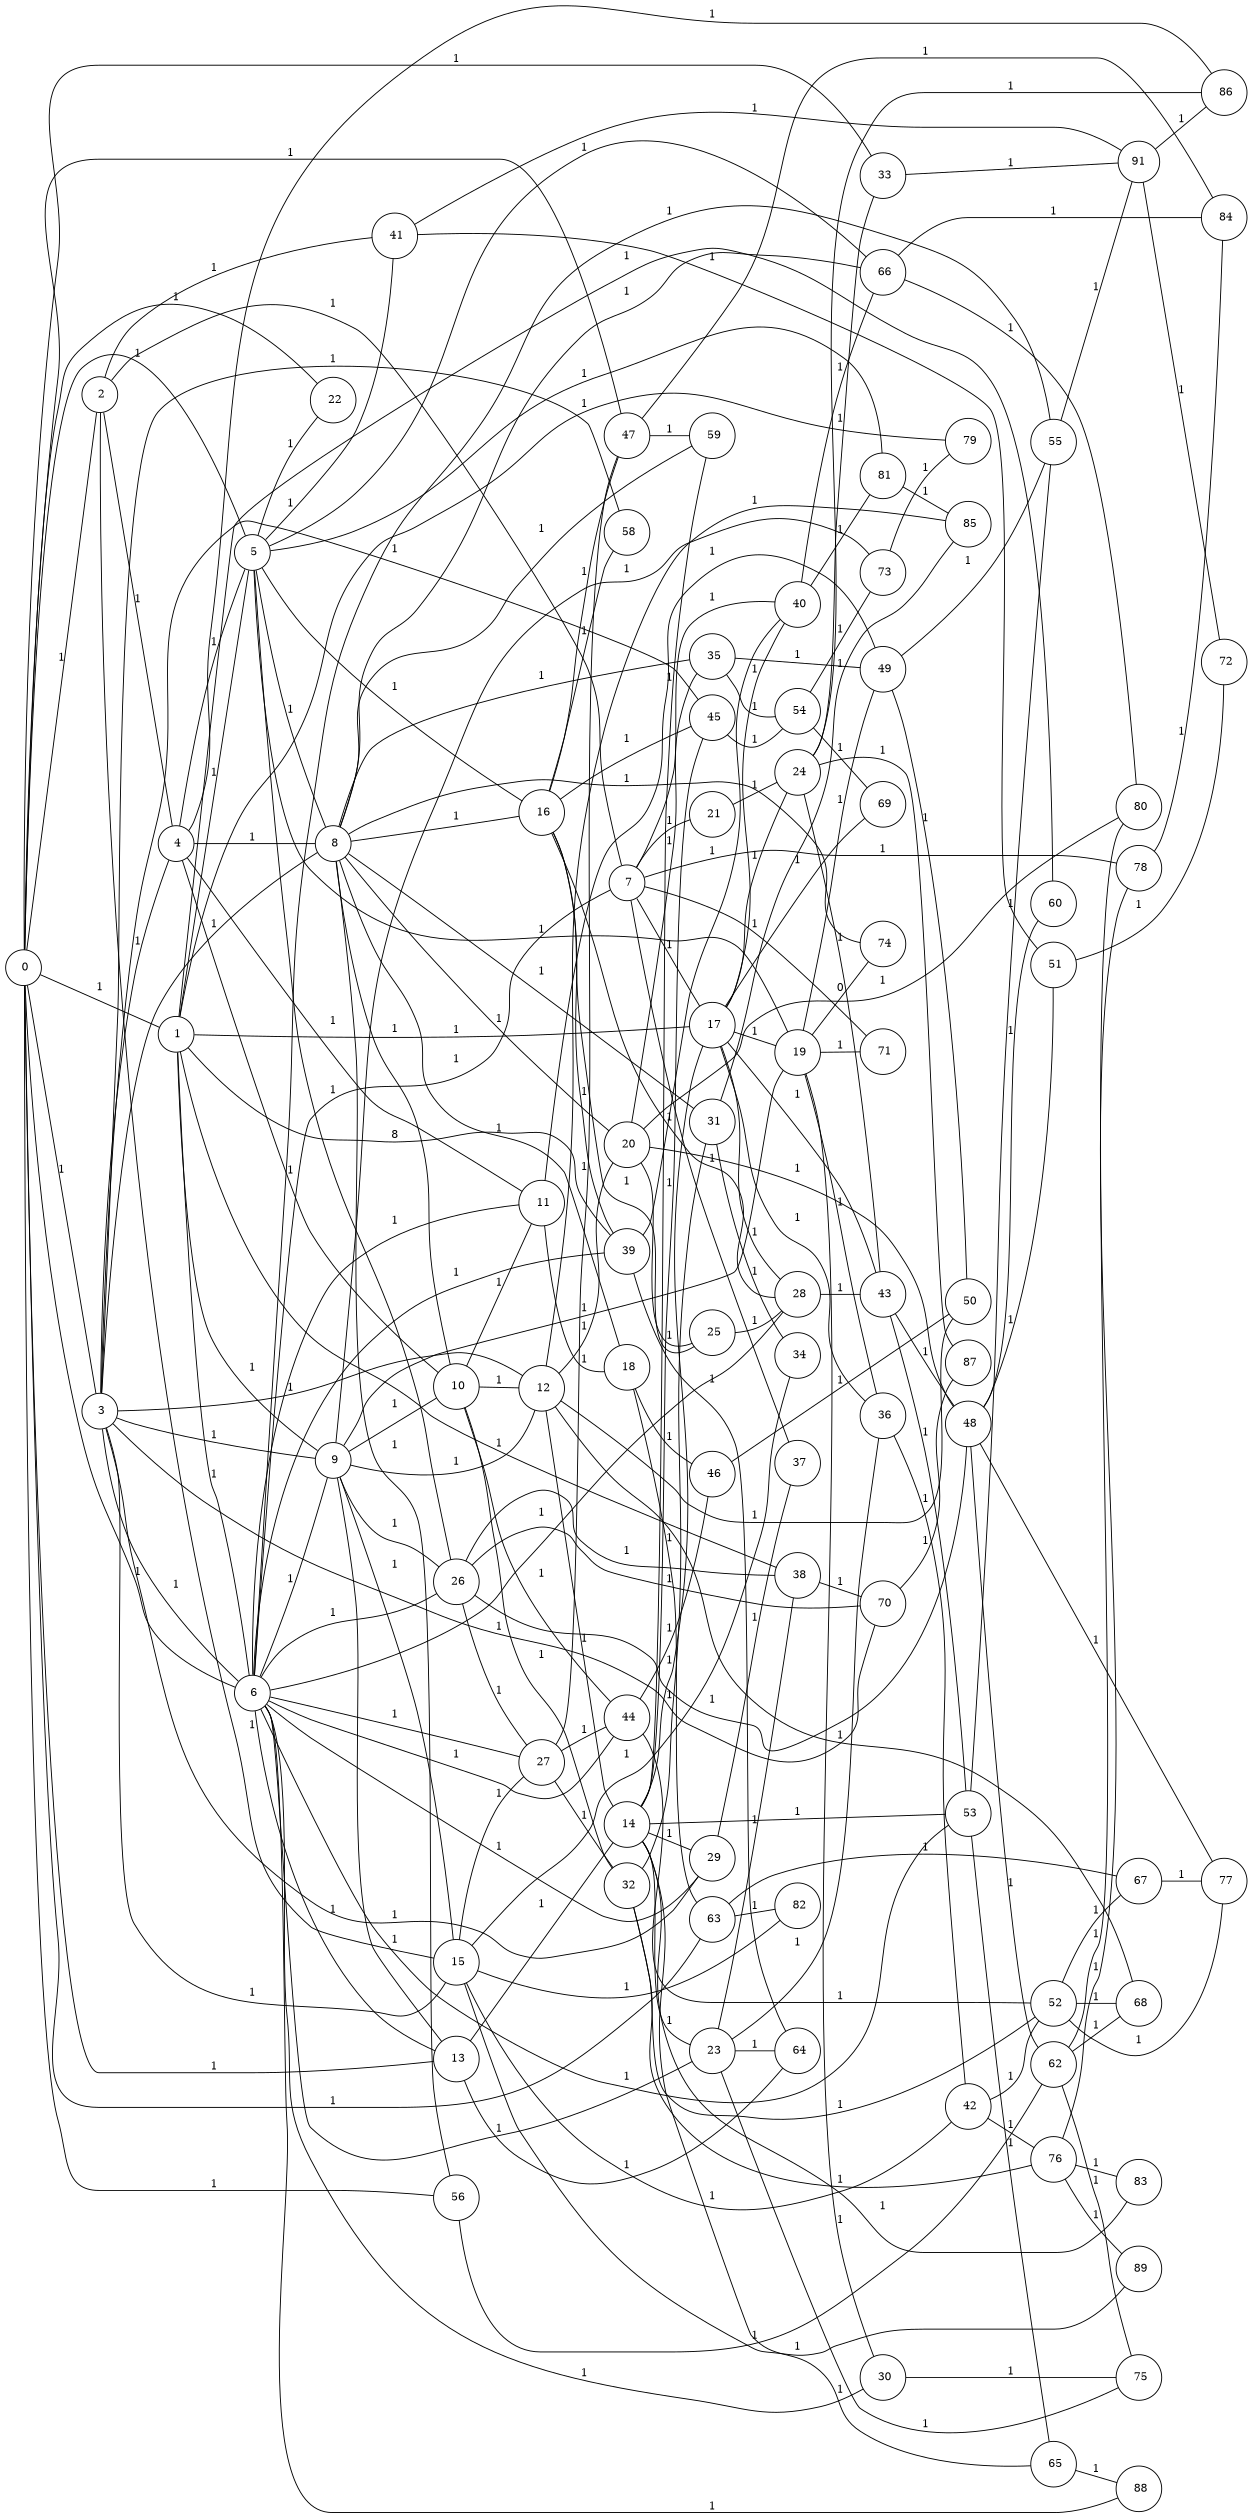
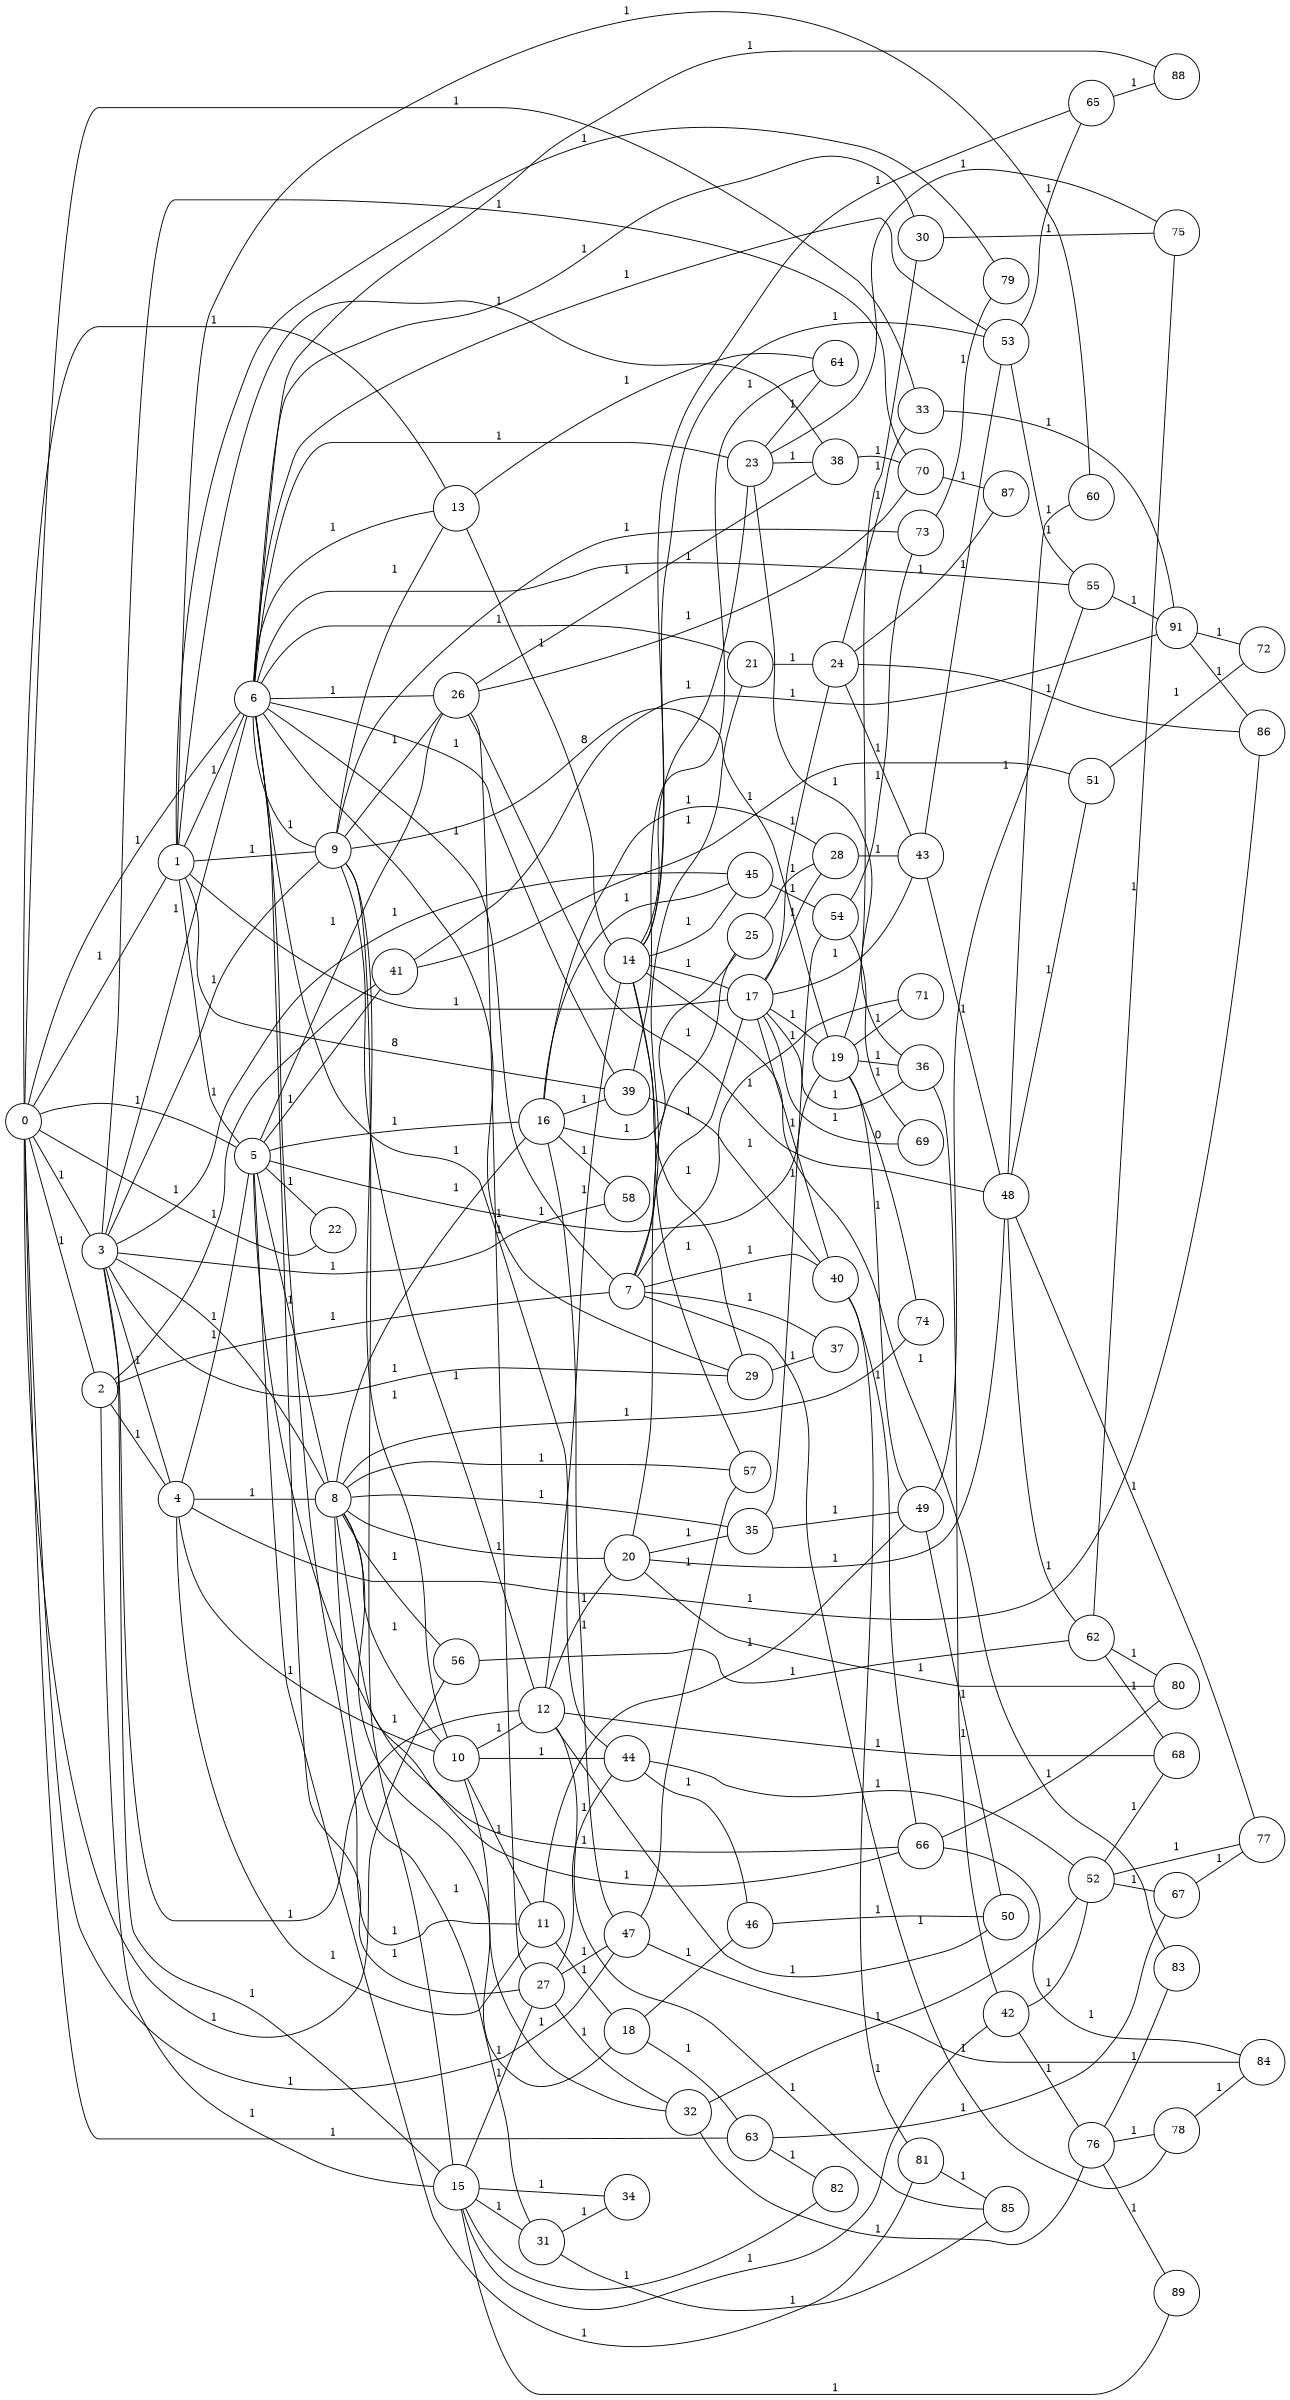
(712, 436) -> (750, 1472)
(584, 1309) -> (584, 740)
(680, 1508) -> (499, 2215)
(548, 1537) -> (485, 626)
